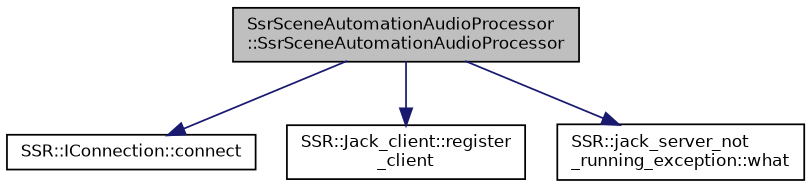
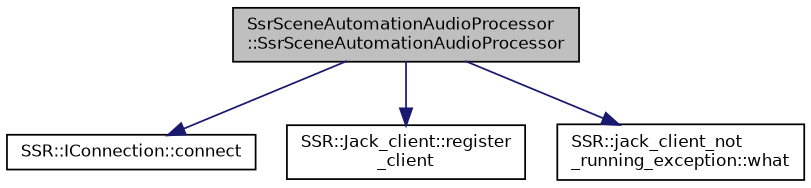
(681, 152) -> (681, 152)
